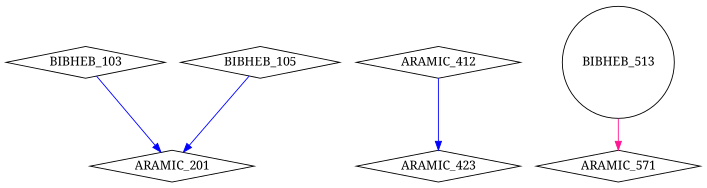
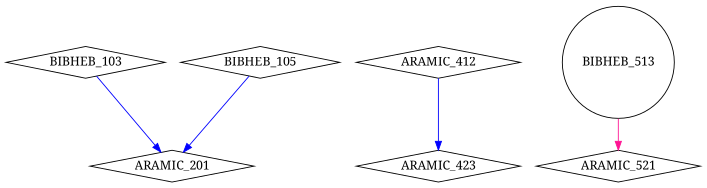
(618, 166) -> (618, 166)
